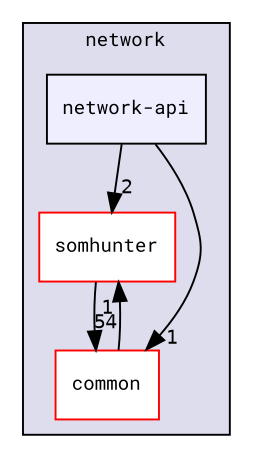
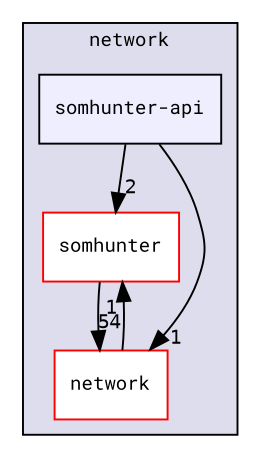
(126, 109) -> (130, 109)
(107, 385) -> (111, 385)
